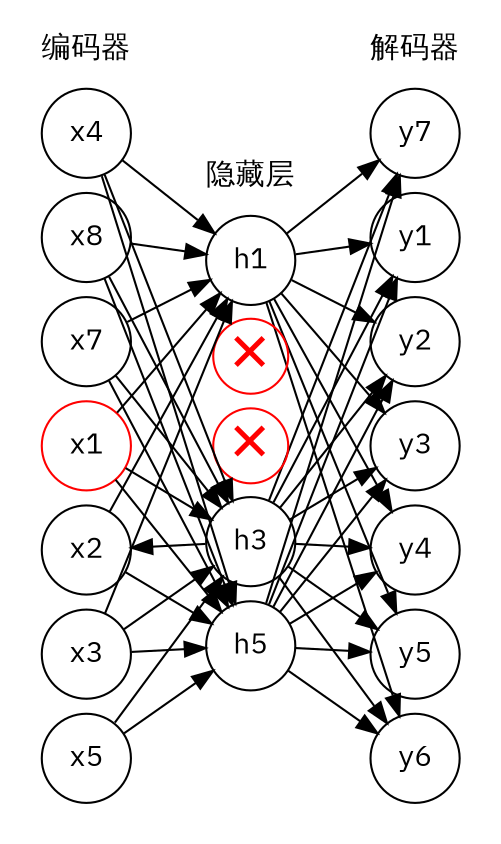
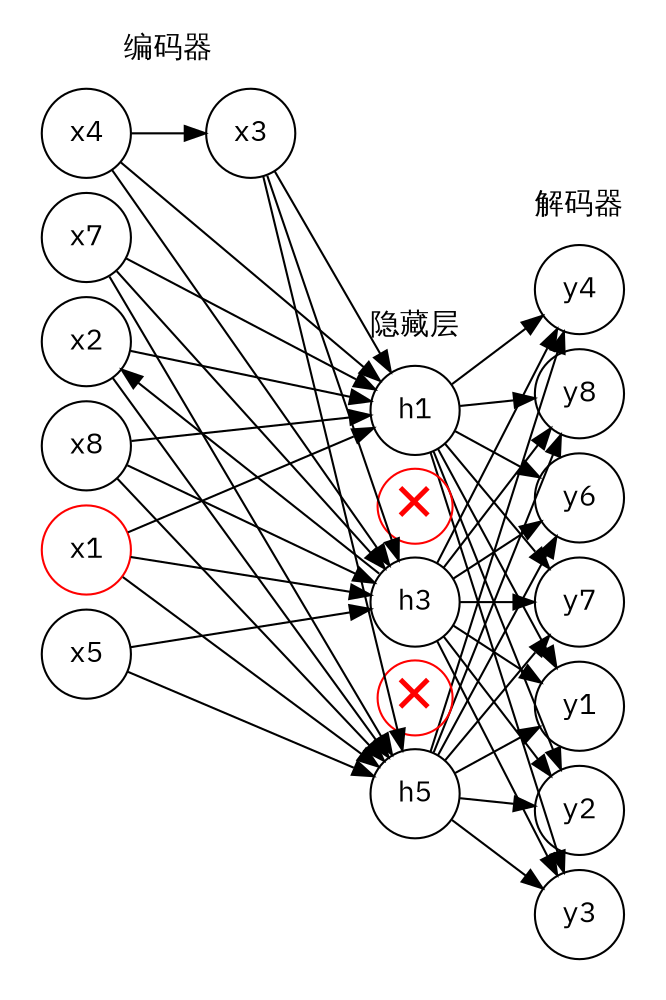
(165, 380) -> (158, 133)
(415, 654) -> (579, 394)
